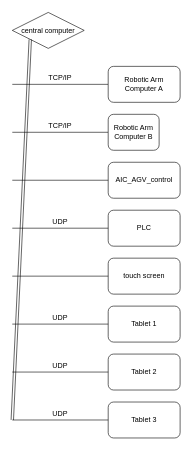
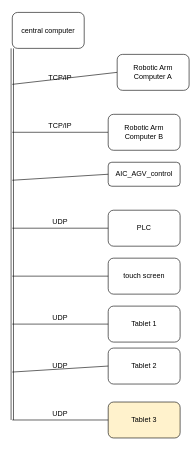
(48, 30) -> (48, 30)
(144, 84) -> (153, 72)
(134, 132) -> (144, 132)
(144, 180) -> (144, 174)
(144, 372) -> (144, 366)
(144, 420) -> (144, 420)
